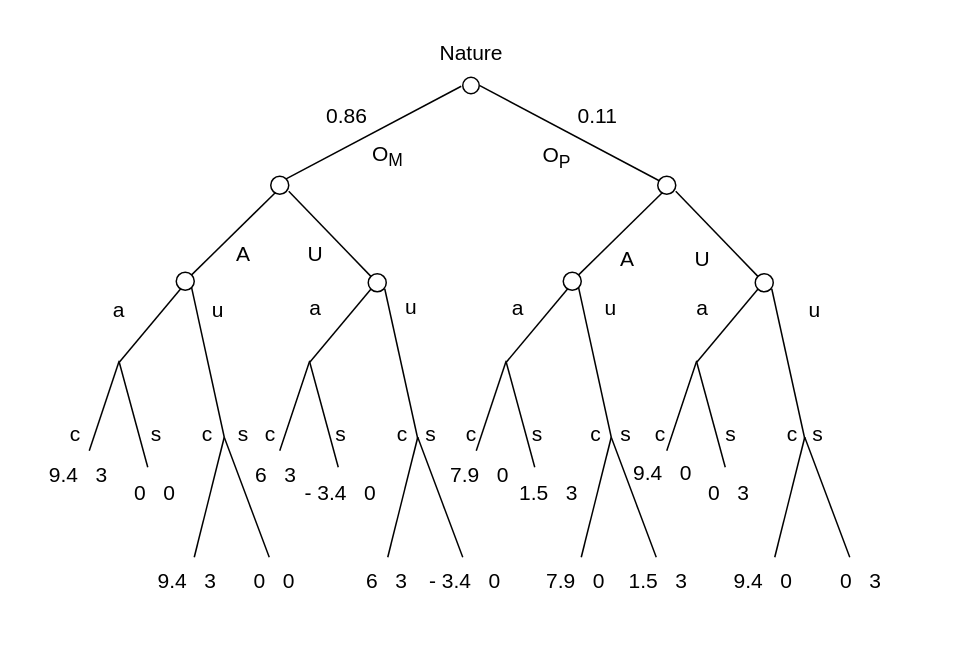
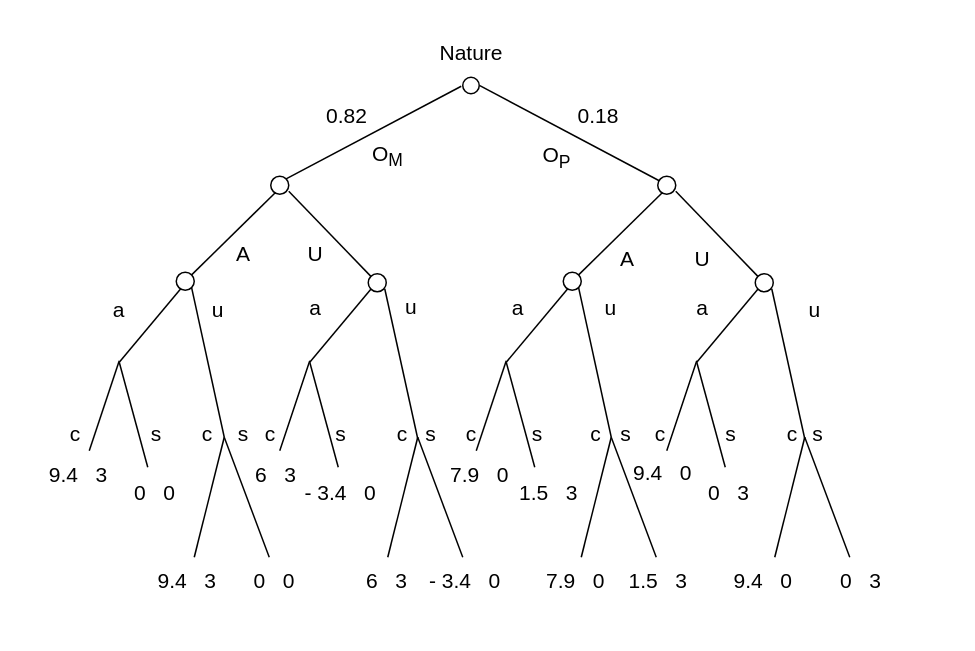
(347, 116) -> (347, 116)
(599, 117) -> (599, 117)
